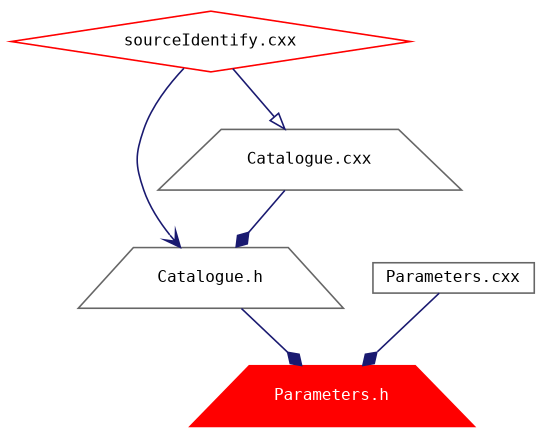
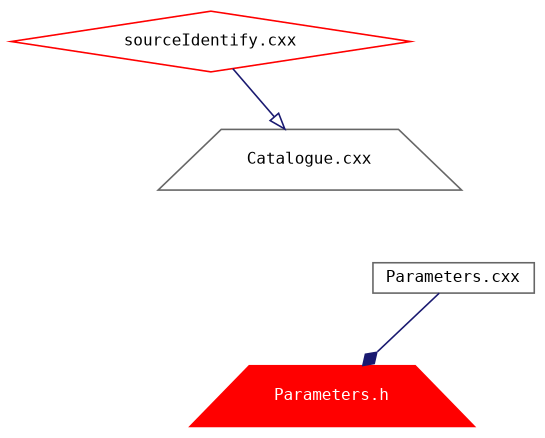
(211, 278) -> none
